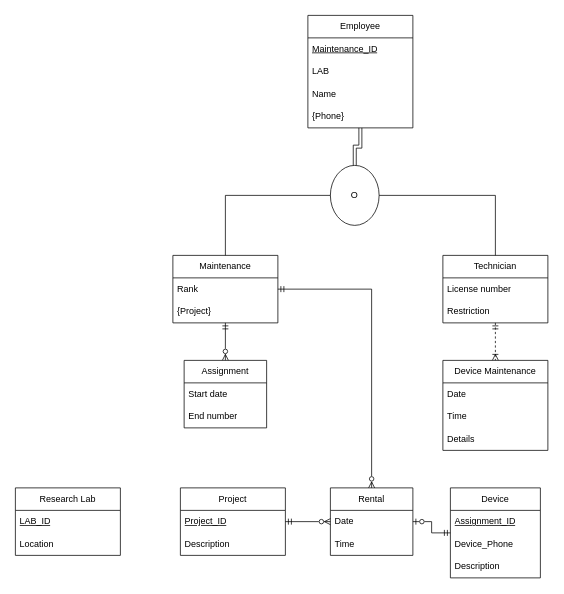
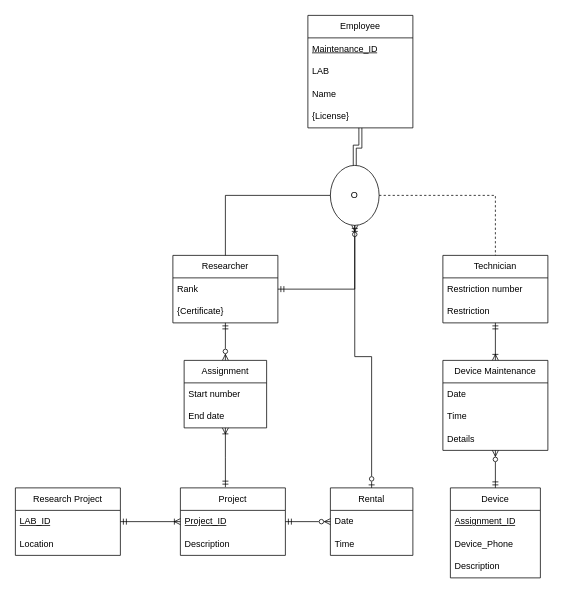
(330, 117) -> (334, 117)
(467, 195) -> (467, 195)
(225, 267) -> (225, 267)
(480, 289) -> (489, 289)
(200, 312) -> (208, 312)
(372, 312) -> (352, 289)
(495, 342) -> (495, 342)
(213, 394) -> (218, 394)
(213, 417) -> (208, 417)
none -> (225, 458)
none -> (495, 474)
(68, 499) -> (68, 499)
none -> (150, 522)
(432, 532) -> (355, 331)
